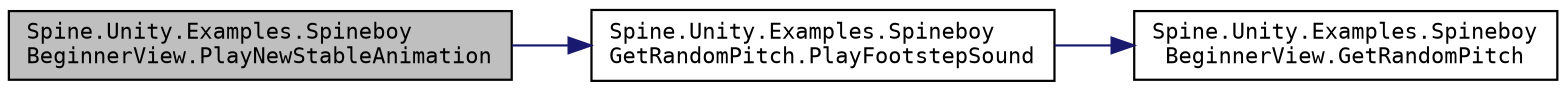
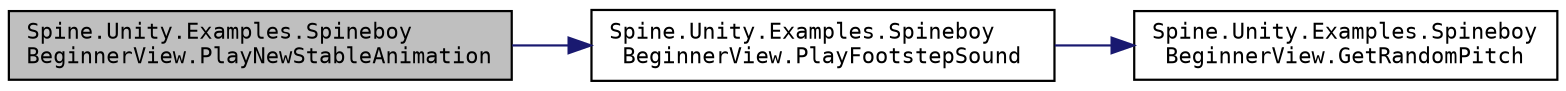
(823, 45) -> (823, 45)
